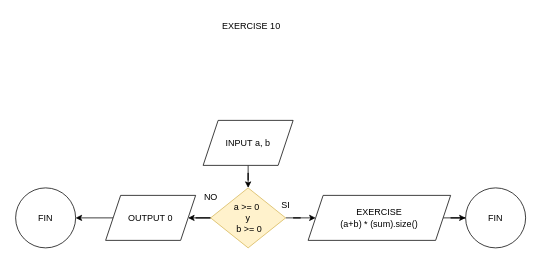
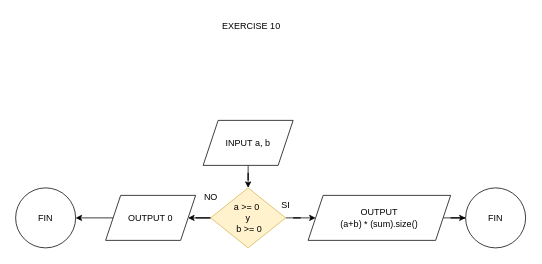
(379, 218) -> (379, 218)
